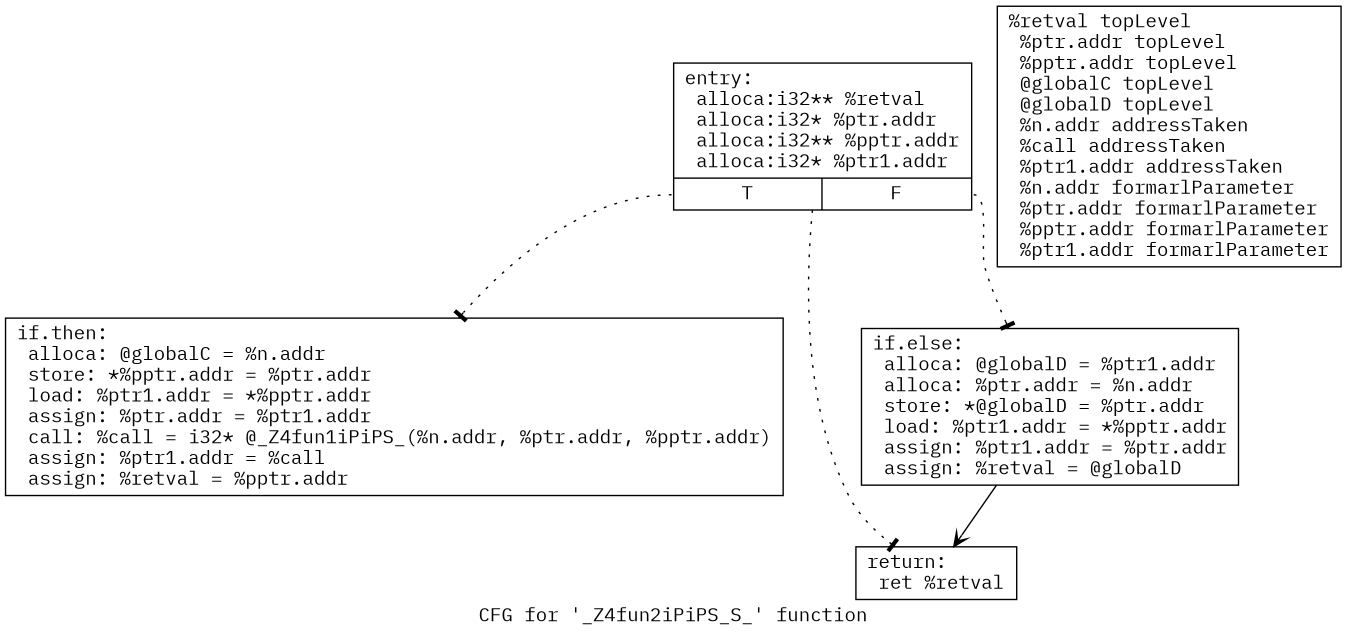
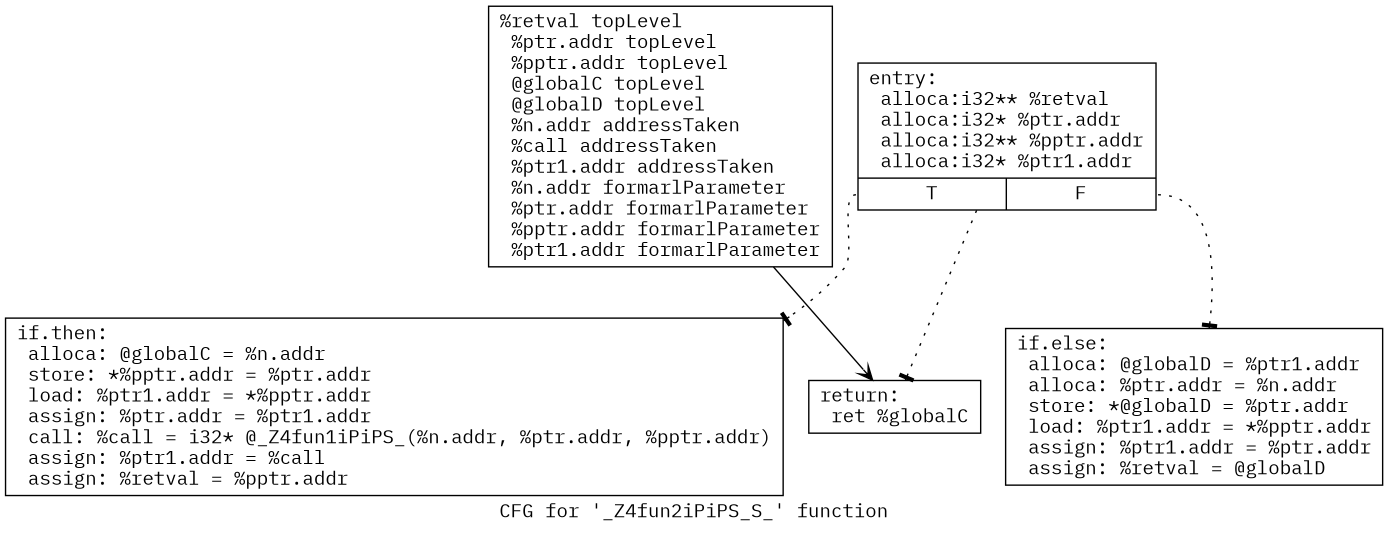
(979, 510) -> (818, 318)
(936, 583) -> (895, 417)
